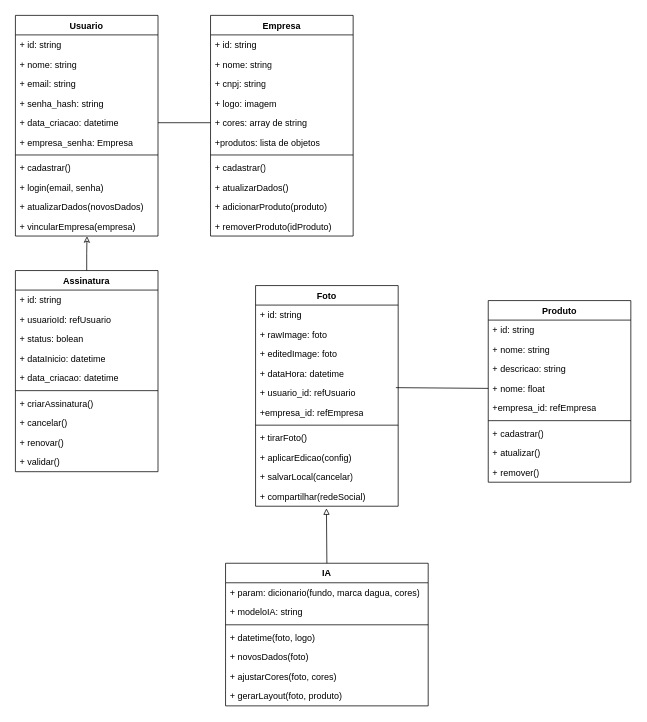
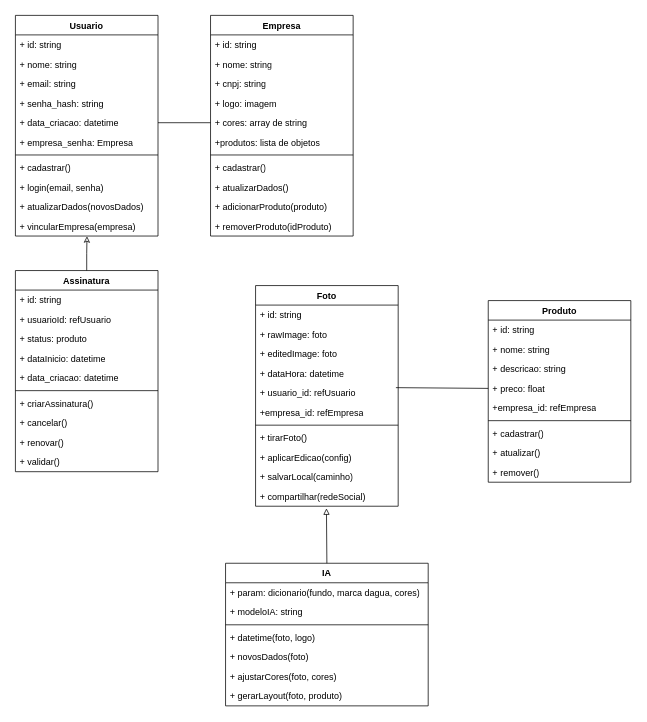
(56, 340) -> (59, 340)
(520, 389) -> (523, 389)
(313, 478) -> (311, 478)
